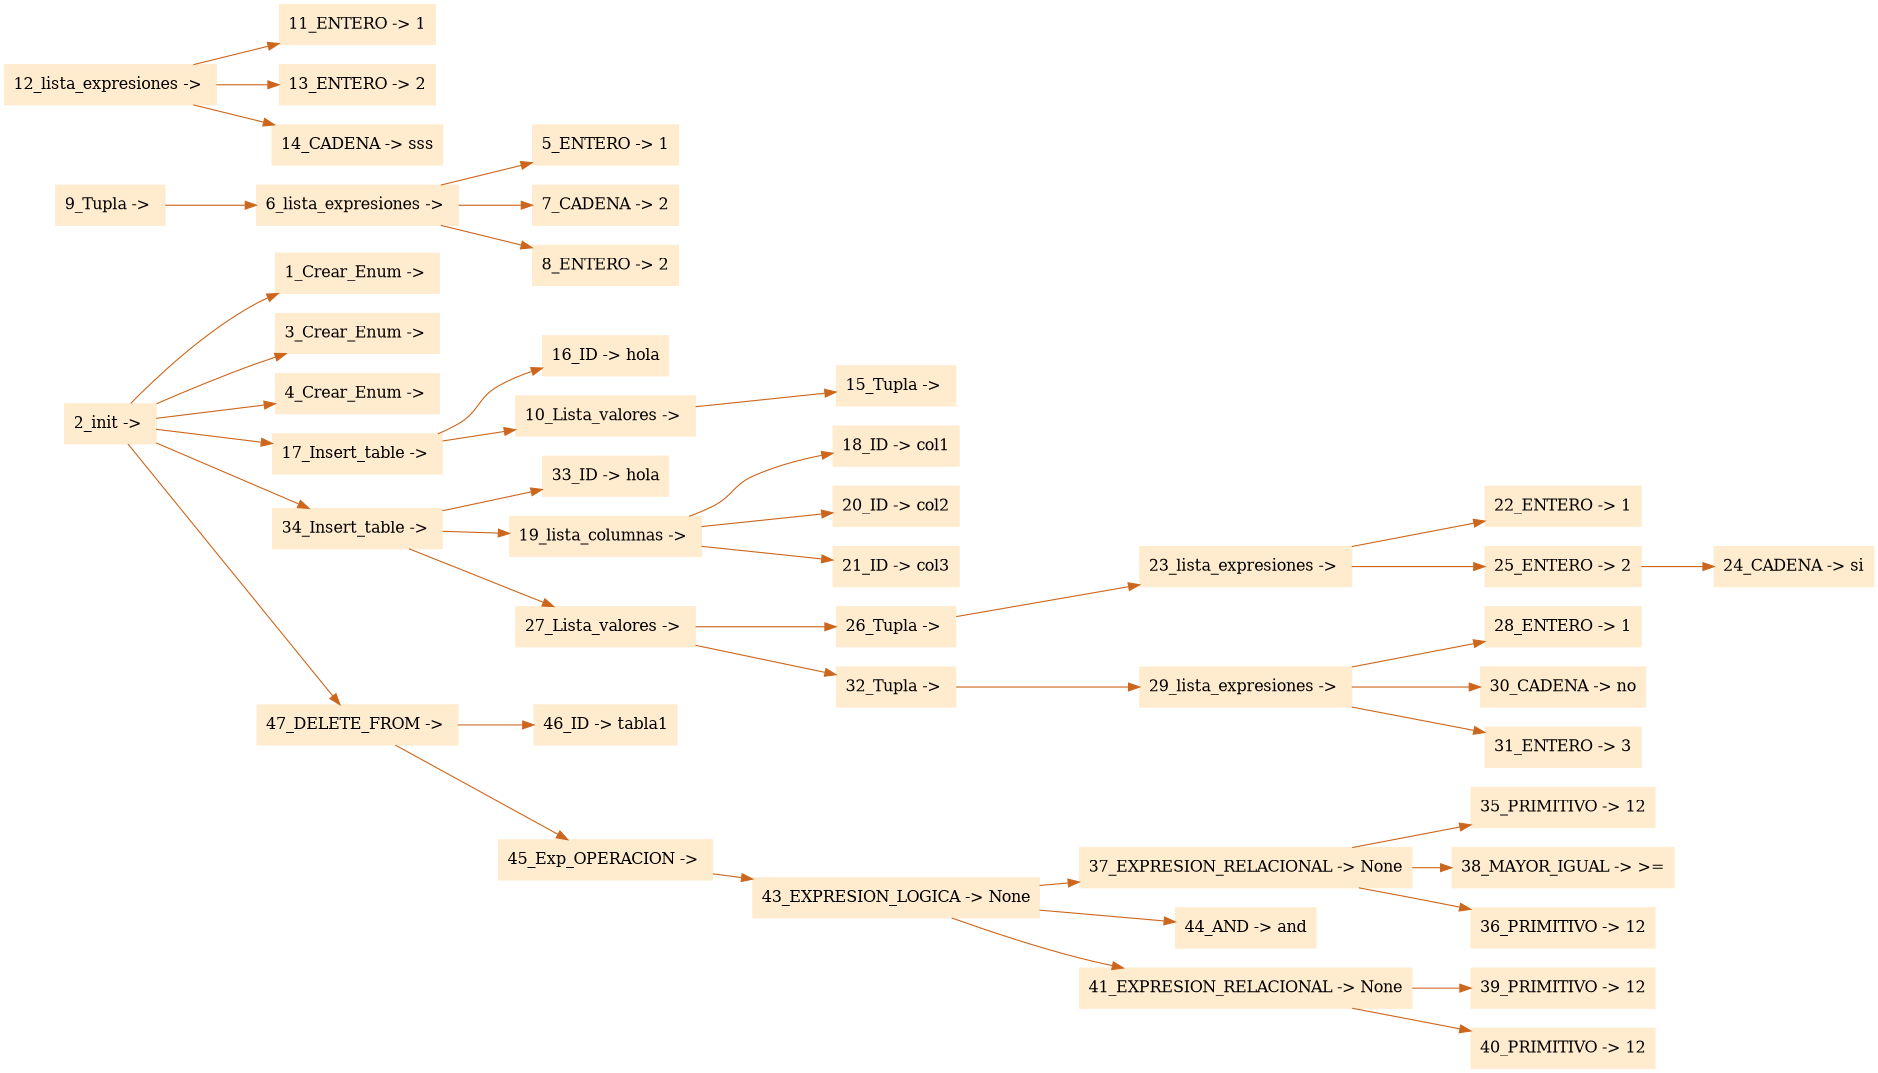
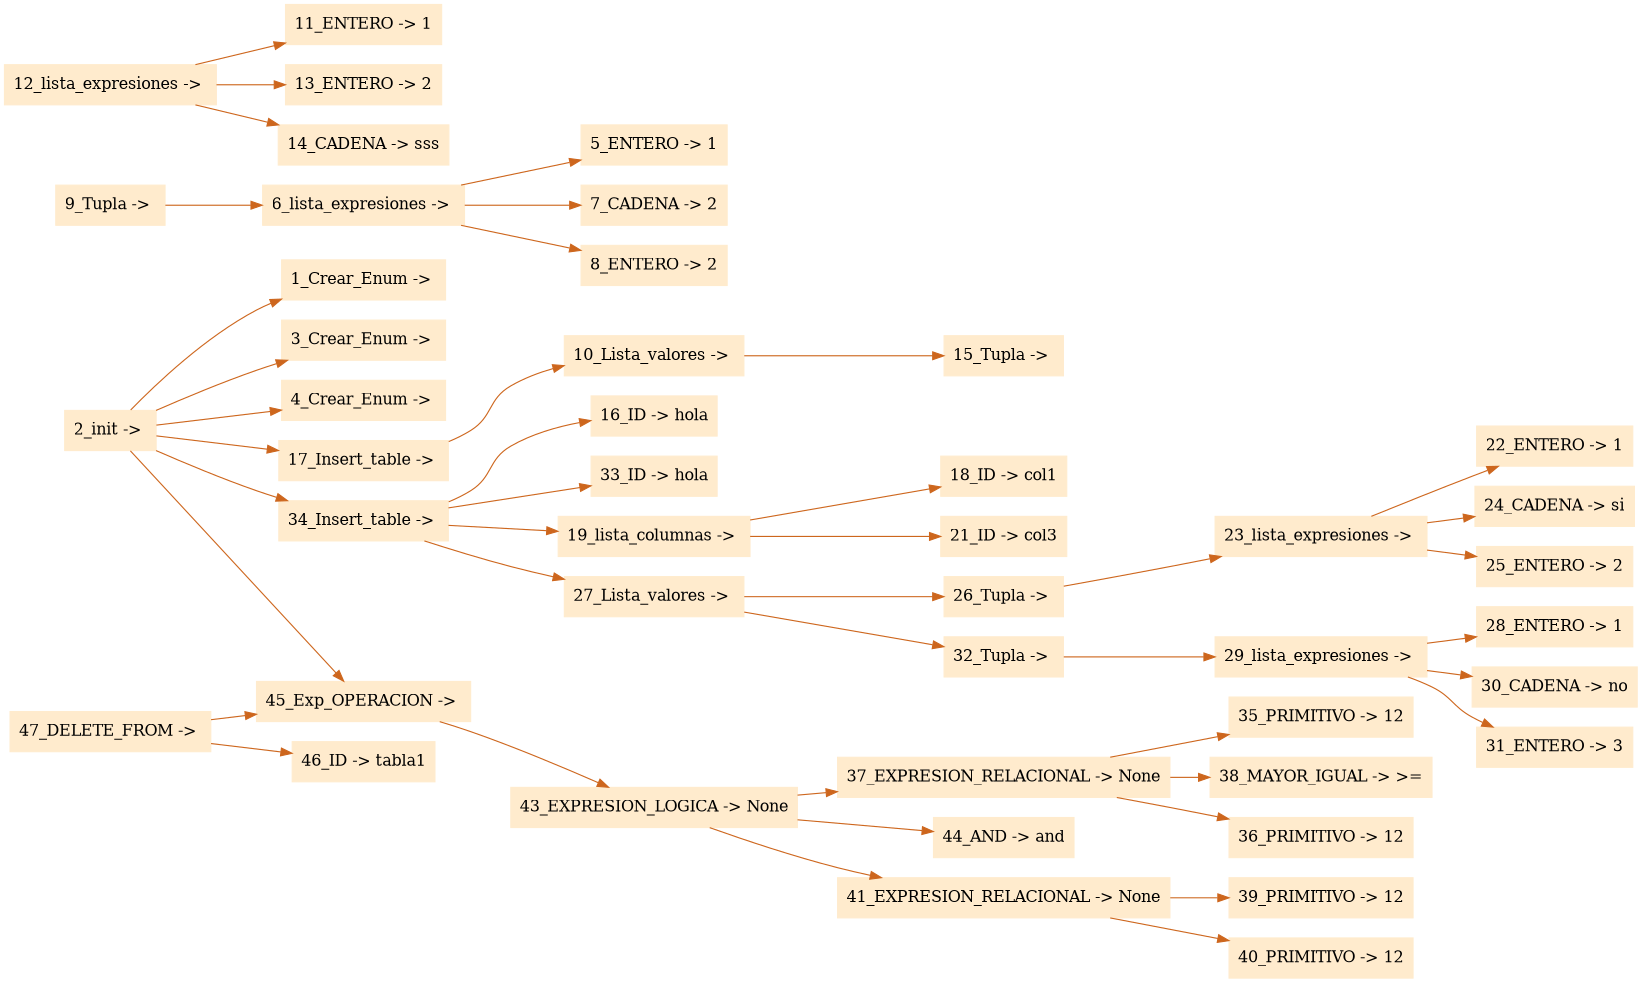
(482, 399) -> (506, 450)
(896, 506) -> none
(1672, 567) -> (1445, 520)
(230, 570) -> (233, 562)
